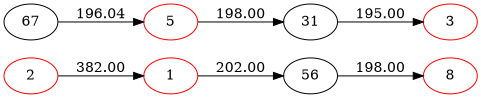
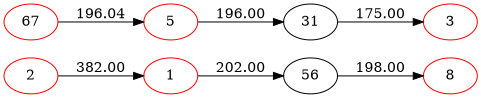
(241, 14) -> (241, 14)
(380, 14) -> (380, 14)
(31, 22) -> (31, 22)
